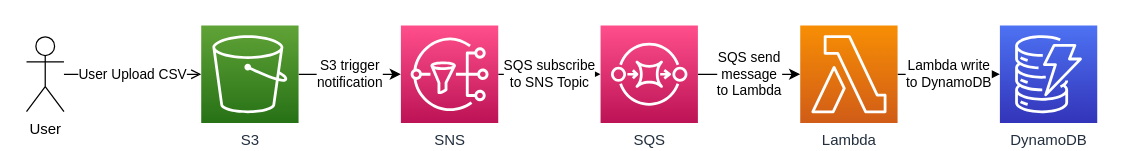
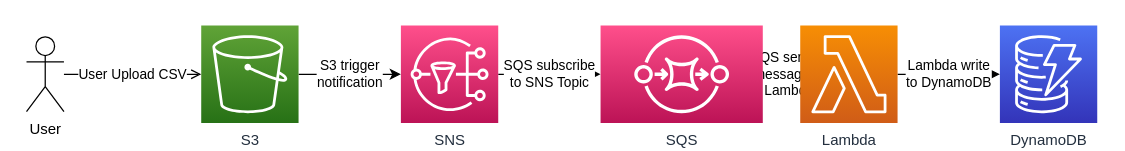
(649, 74) -> (682, 74)
